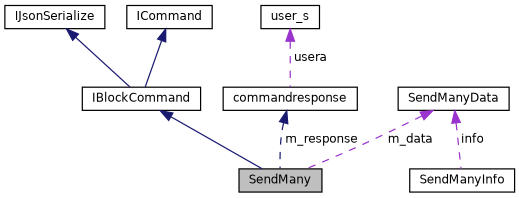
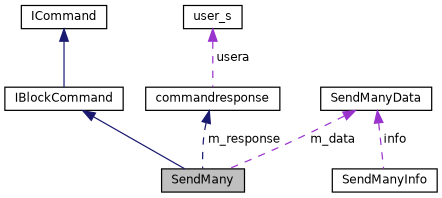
(55, 17) -> none
